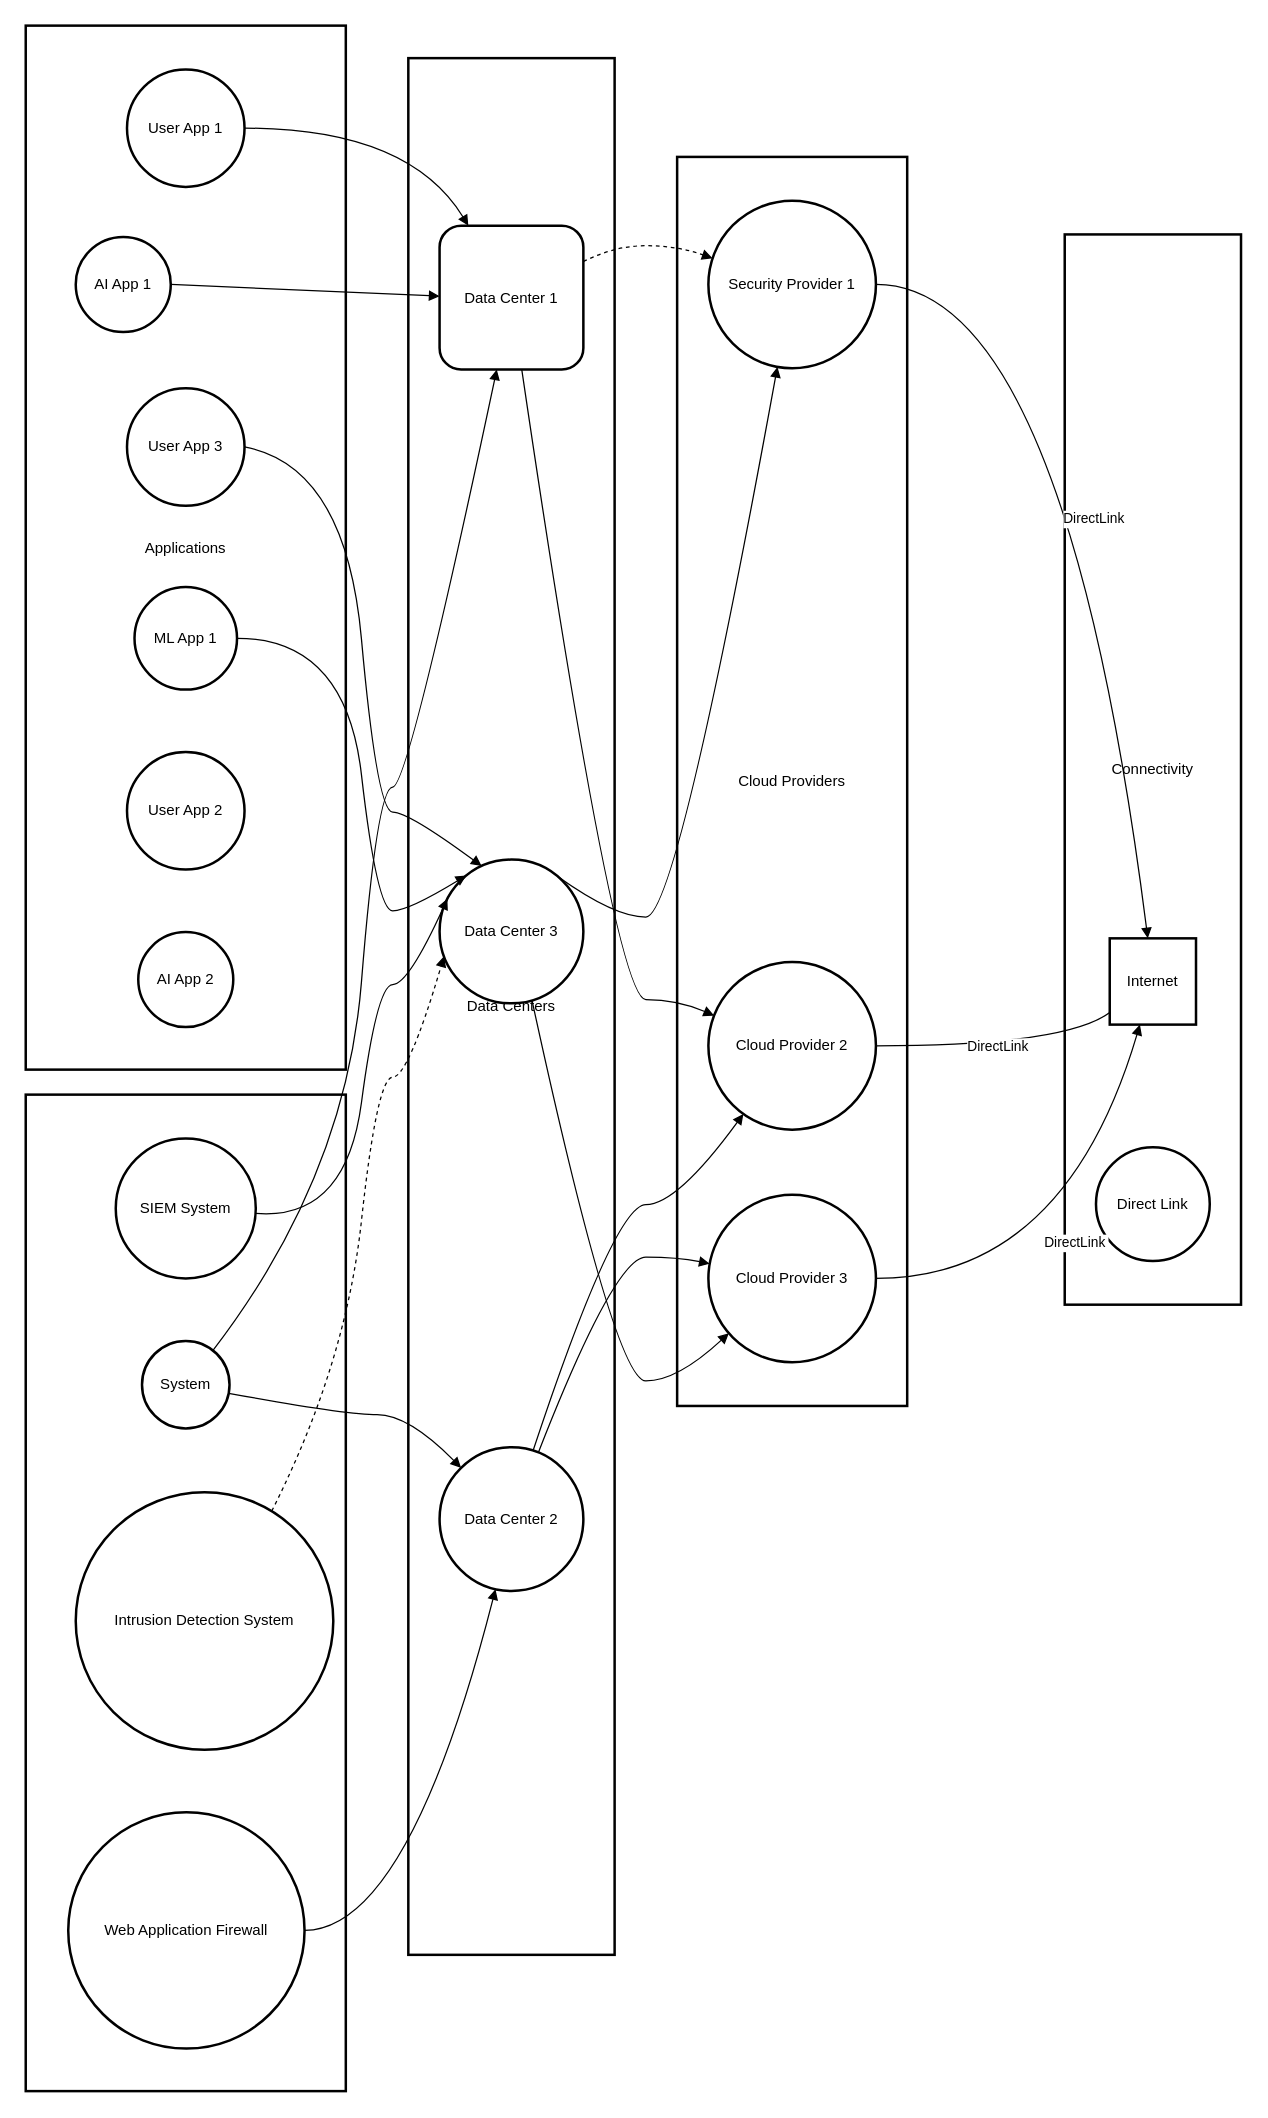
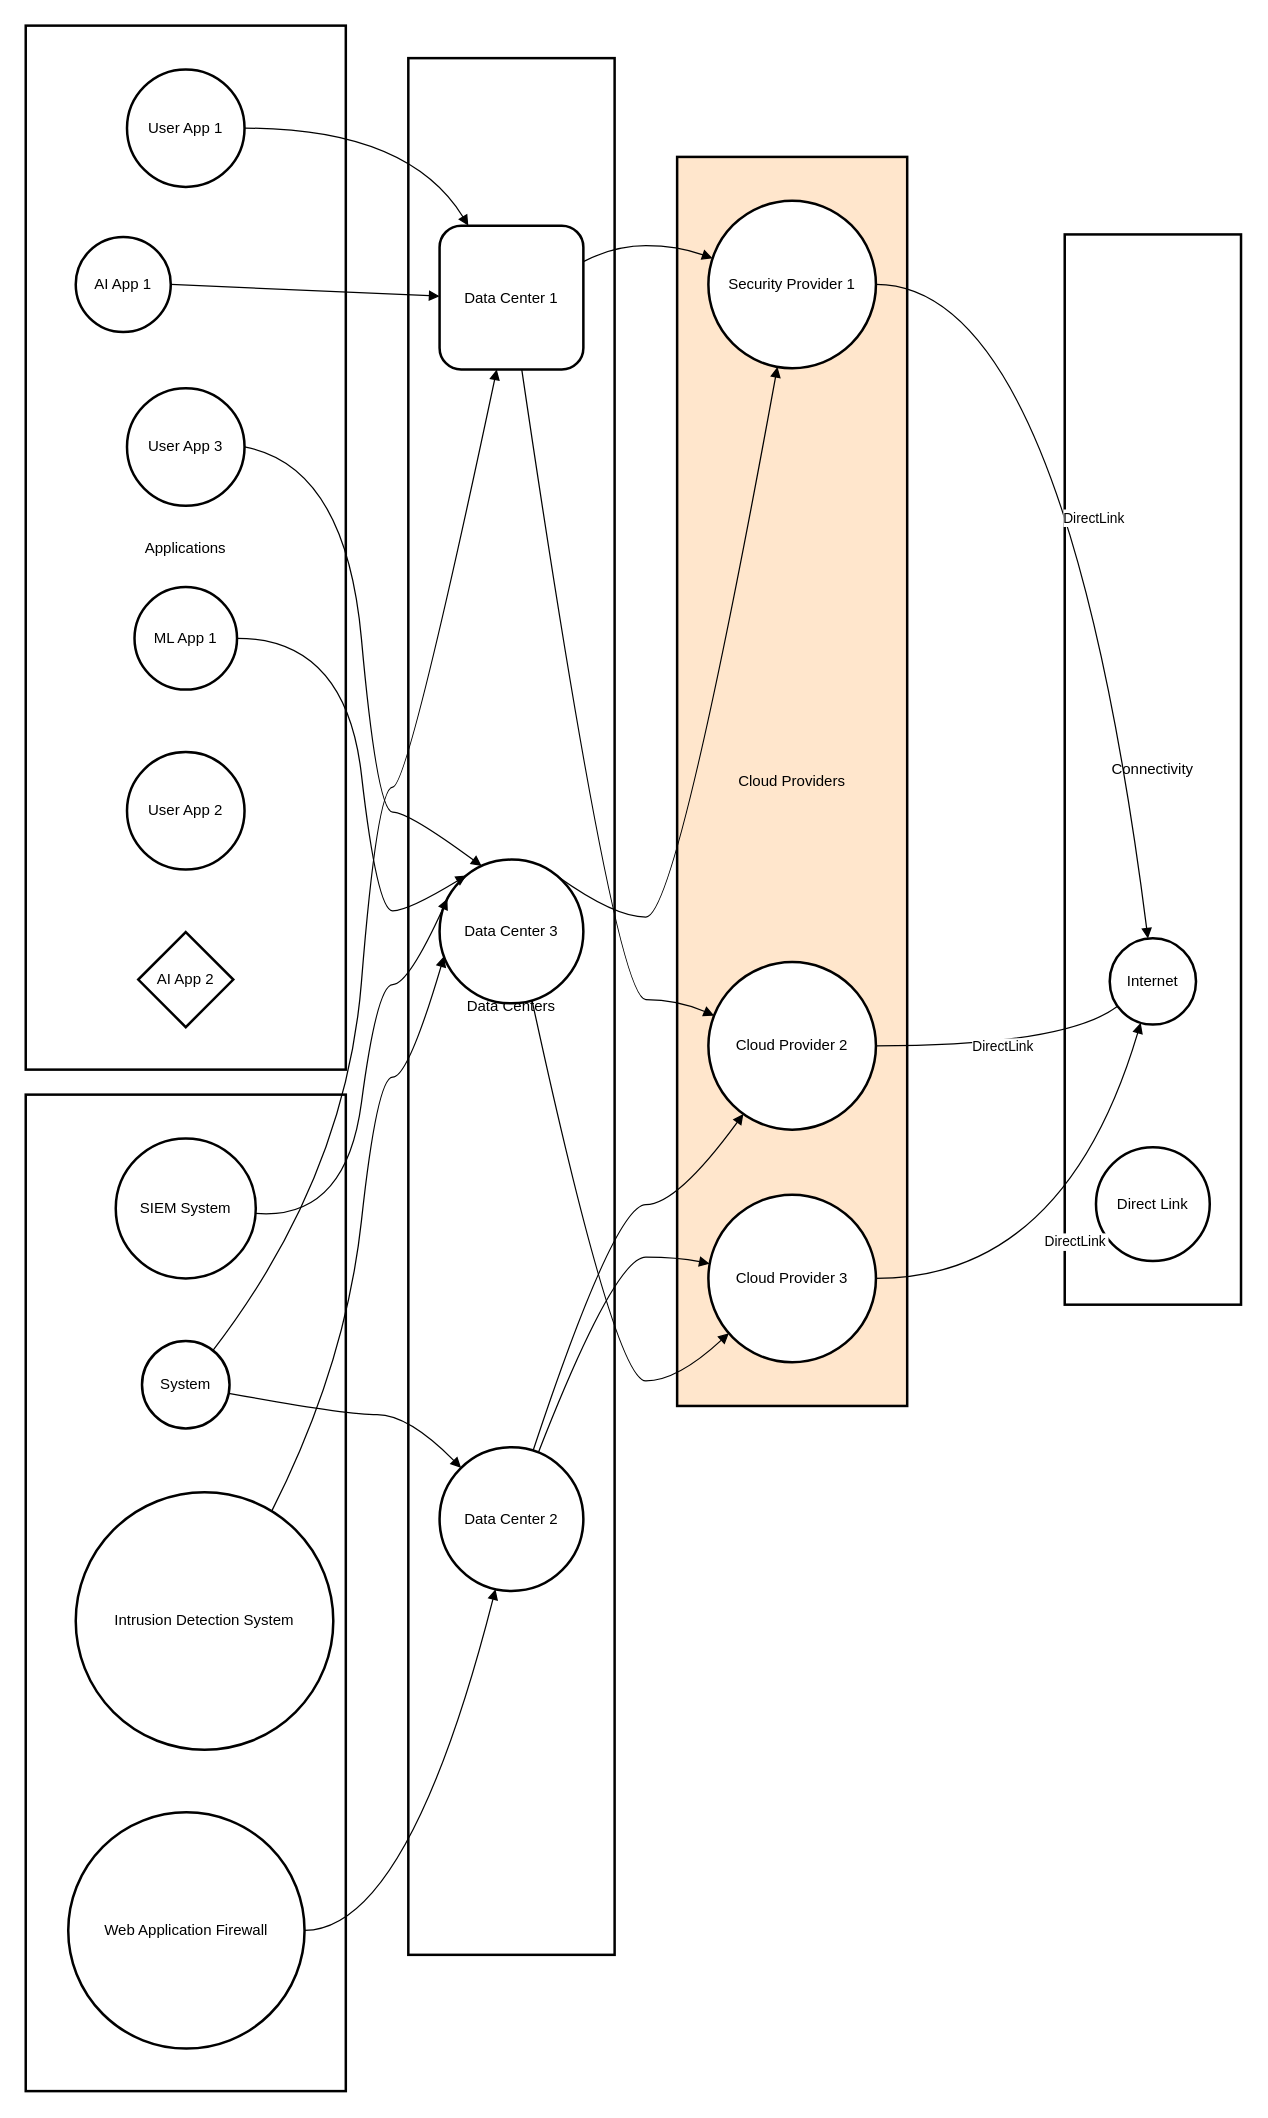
(641, 246) -> (641, 246)
(792, 781) -> (792, 781)
(186, 979) -> (186, 979)
(1153, 981) -> (1153, 981)
(373, 1131) -> (373, 1131)
